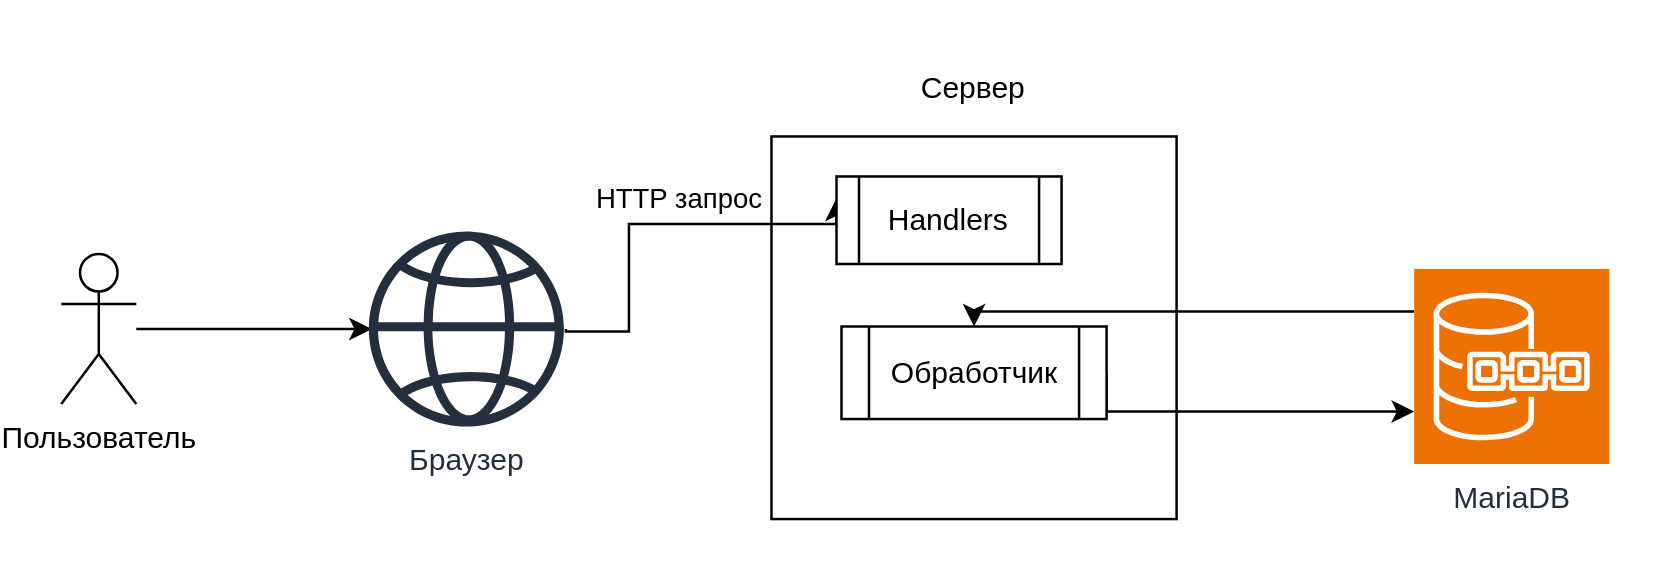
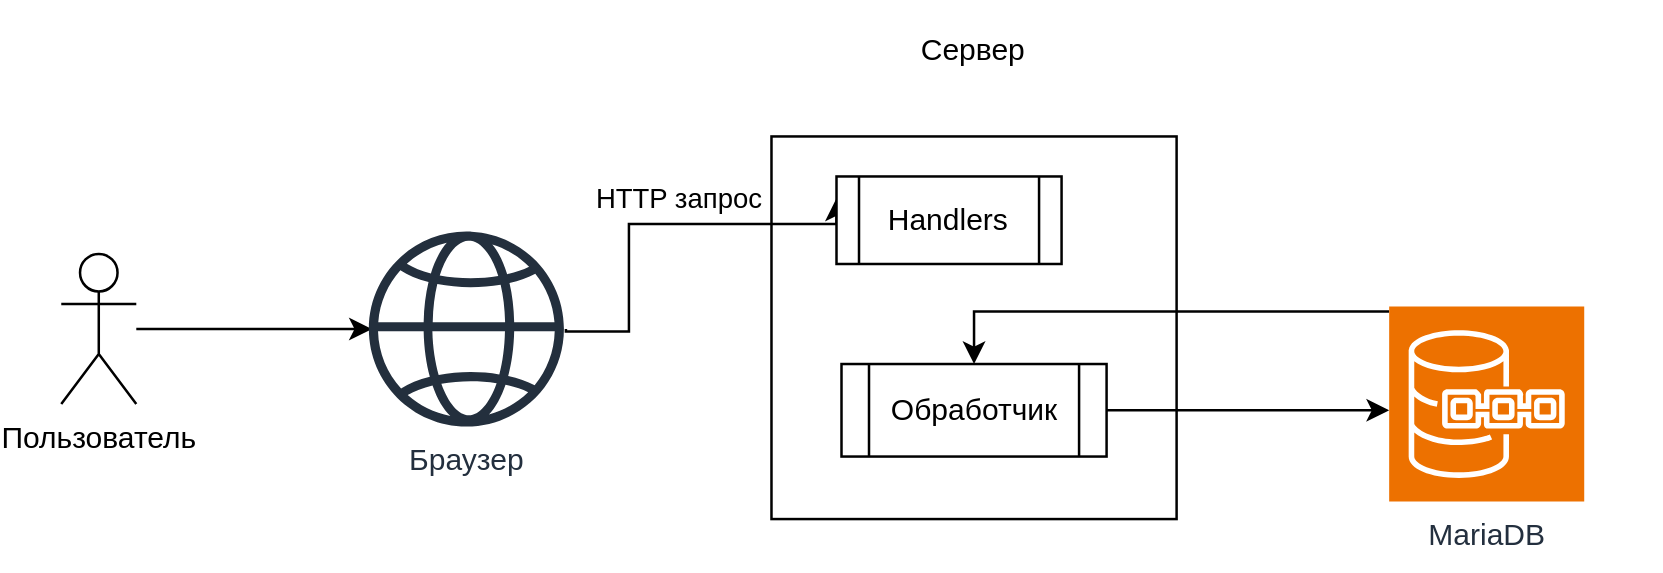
(974, 89) -> (974, 51)
(1511, 366) -> (1486, 404)
(974, 373) -> (974, 410)
